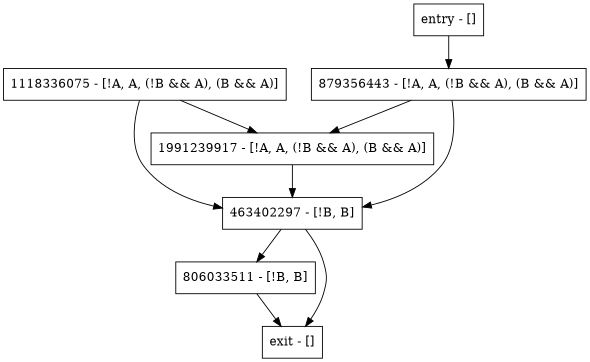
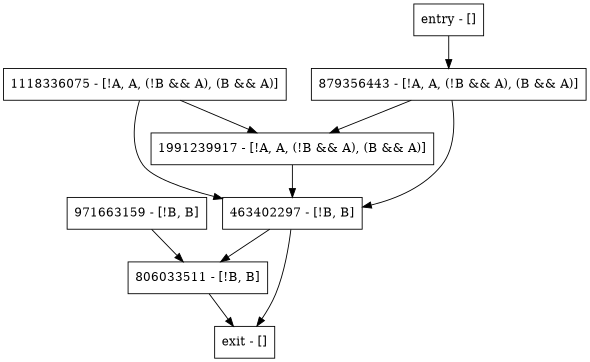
none -> (137, 213)
